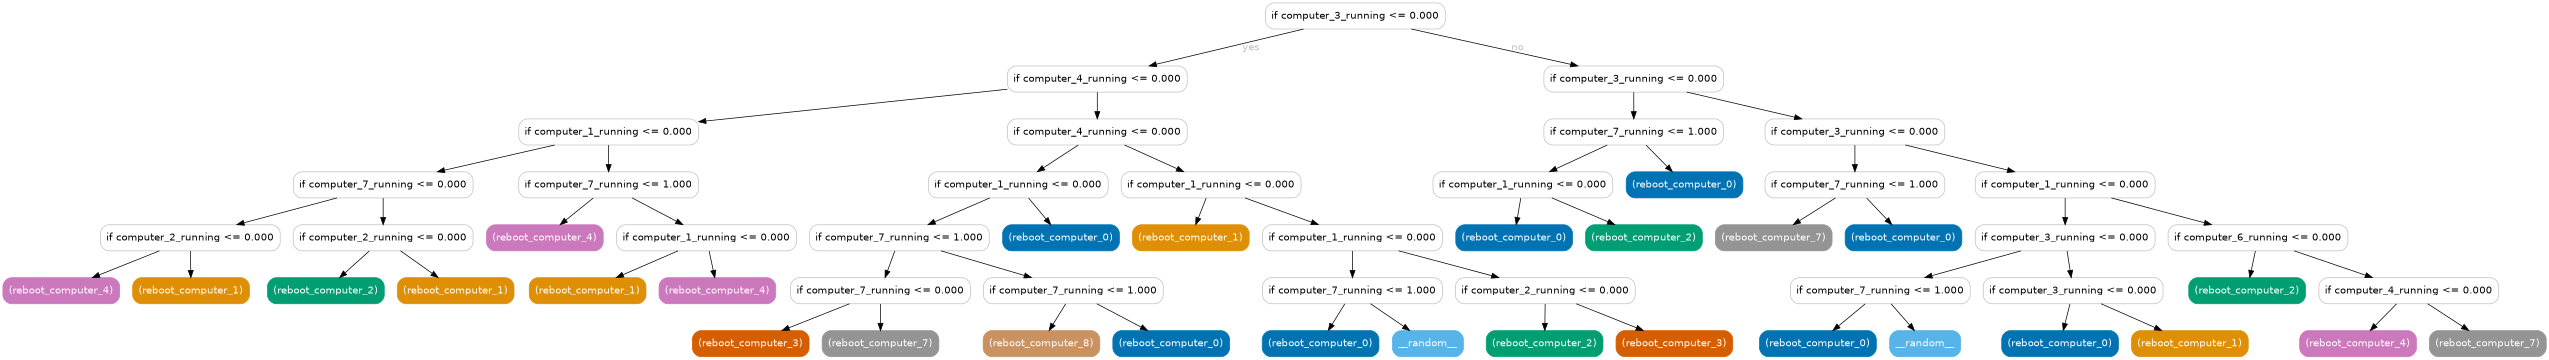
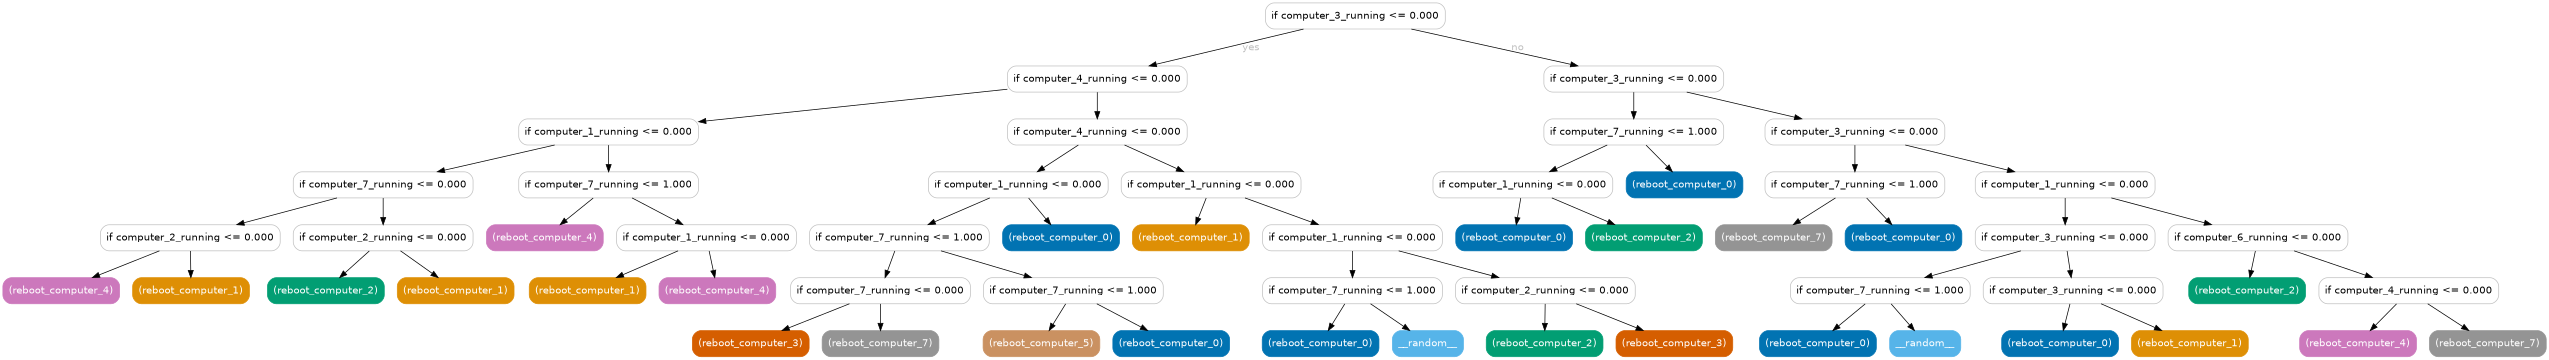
(1041, 344) -> (1041, 344)
